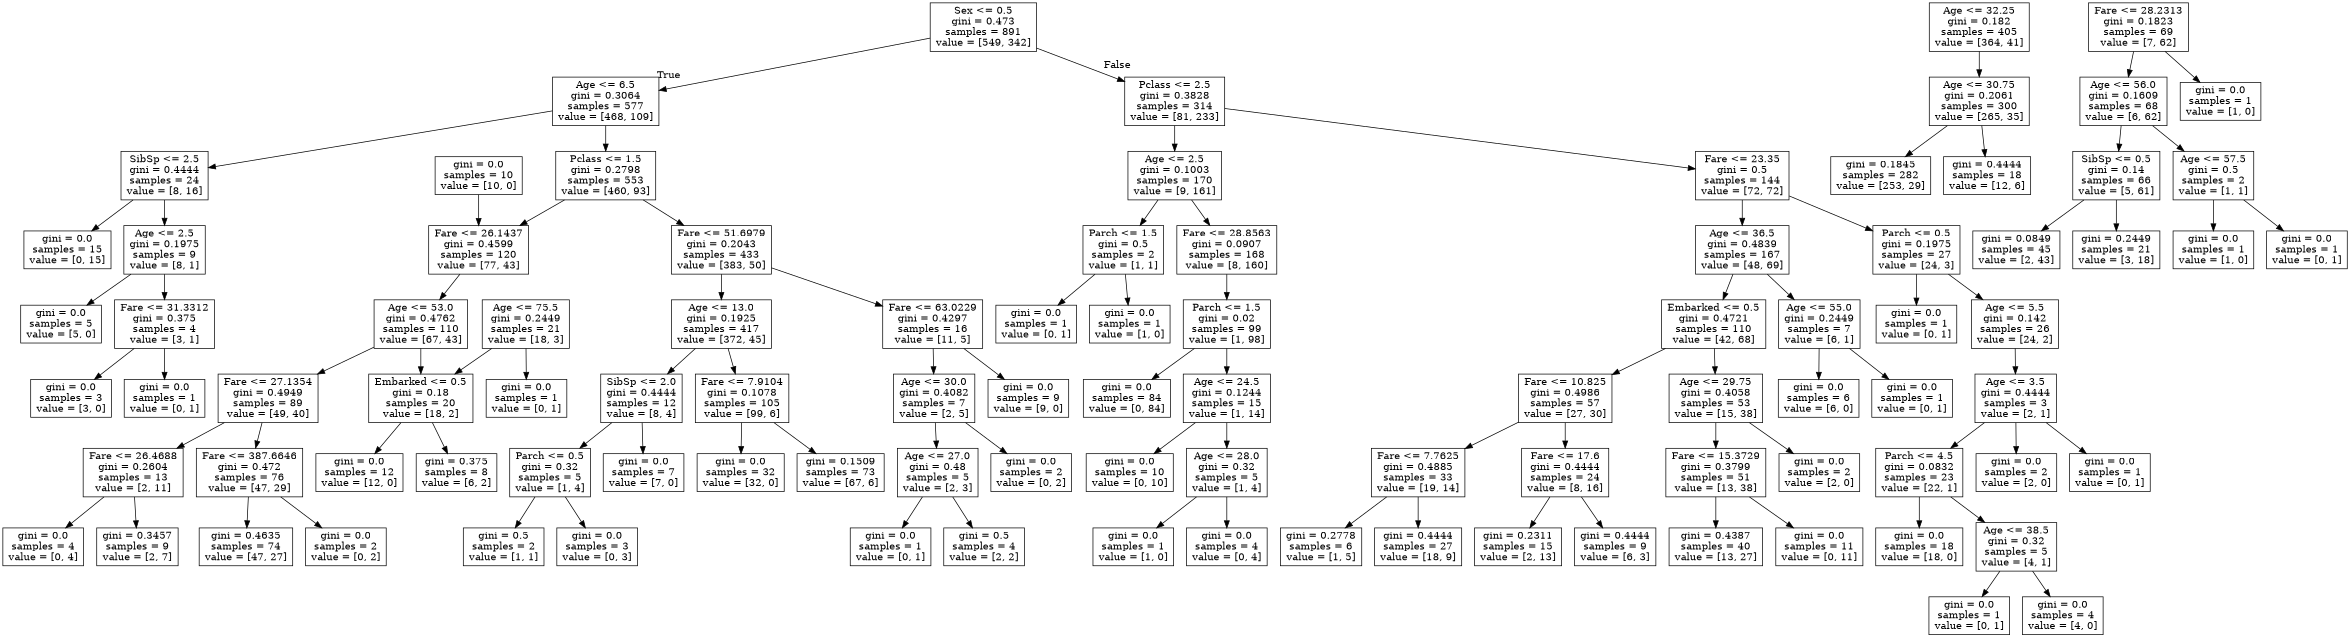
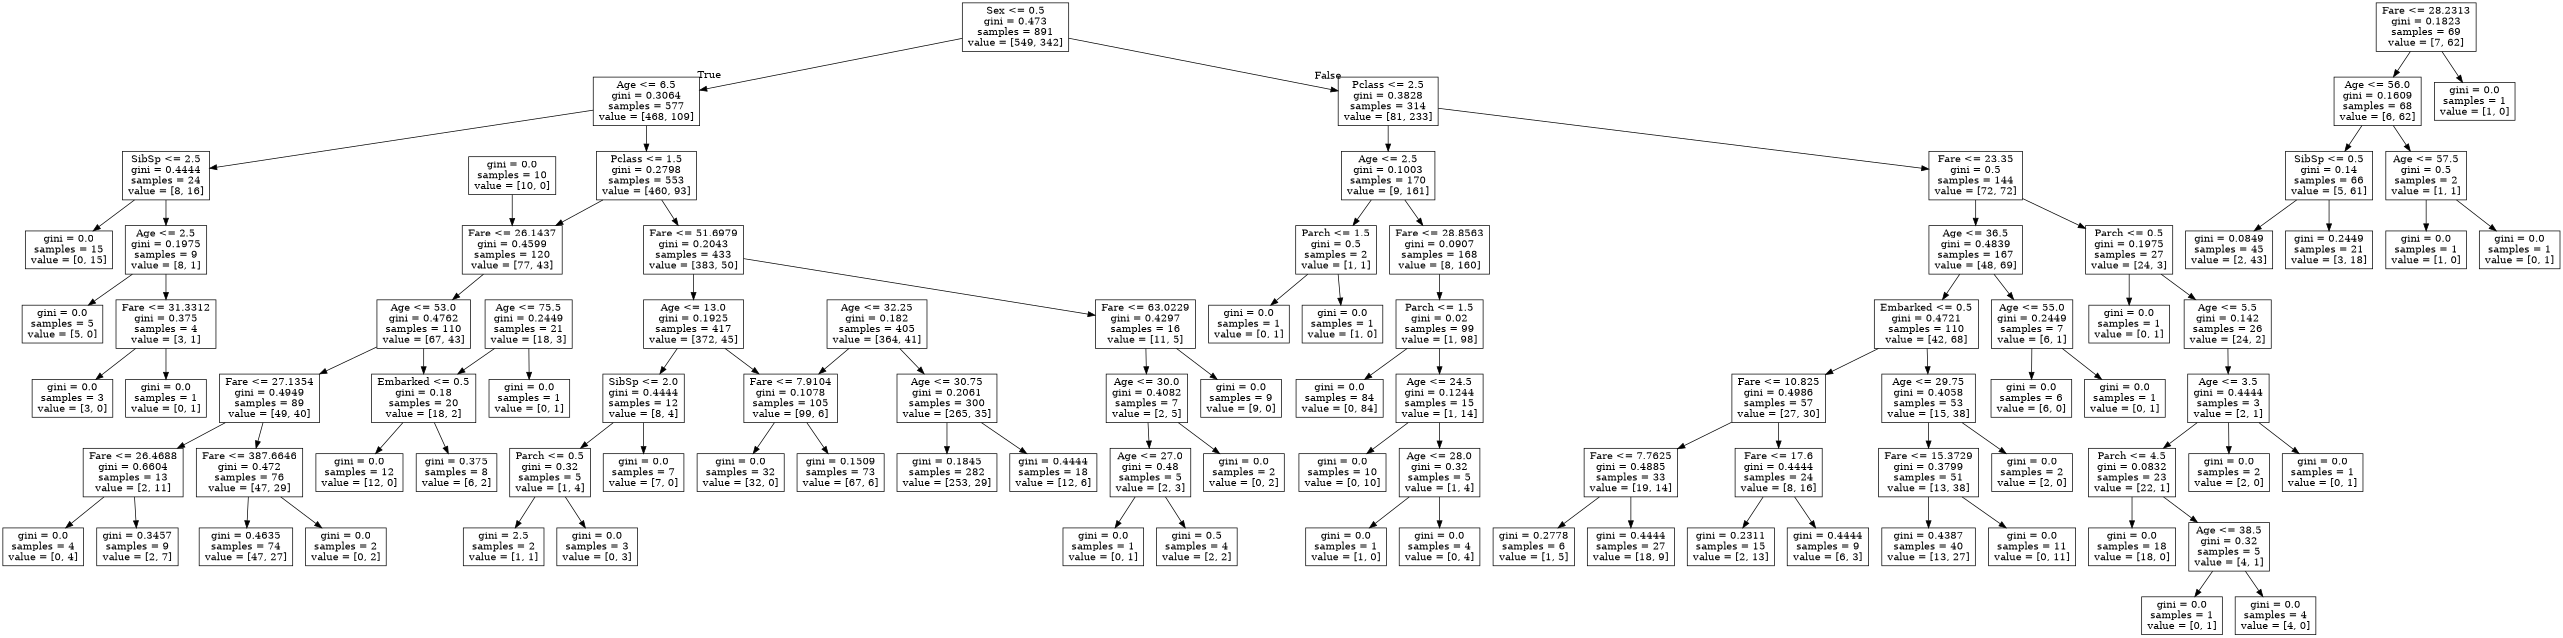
none -> (837, 359)
(133, 473) -> (133, 473)
(504, 547) -> (504, 547)
